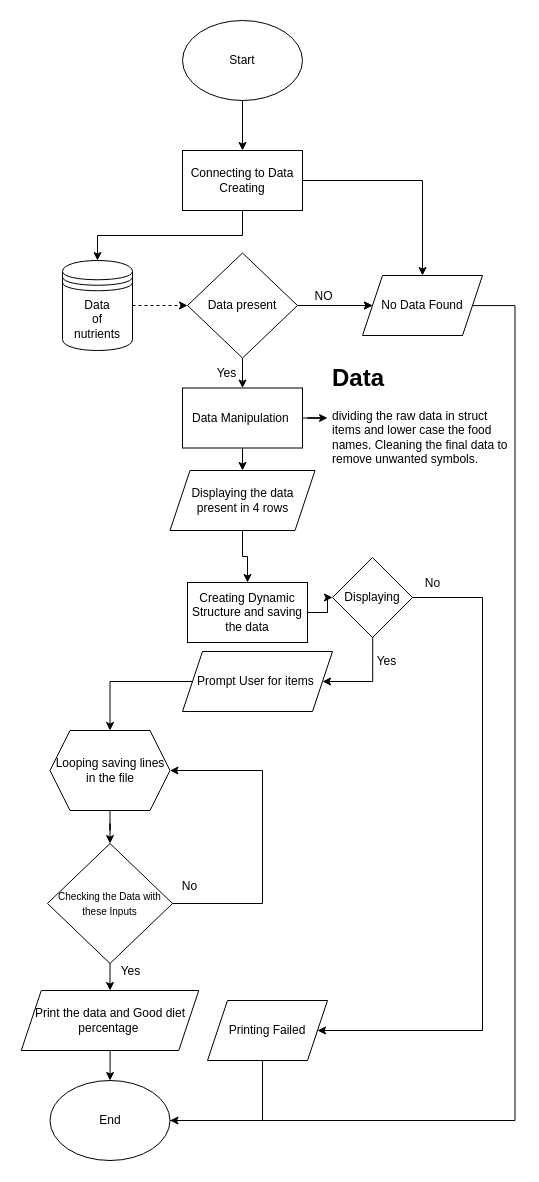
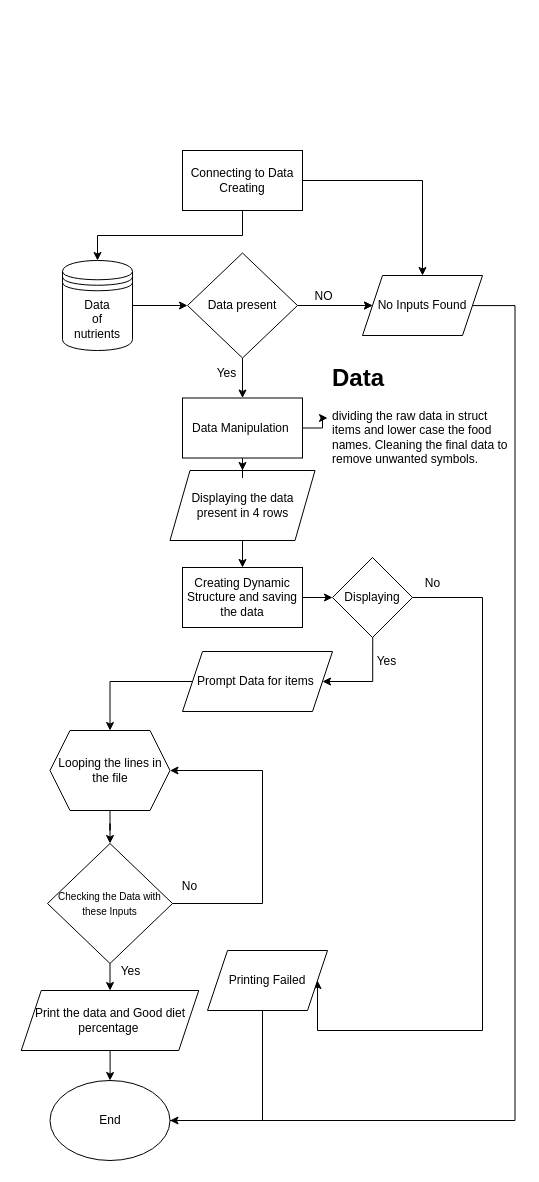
(243, 61) -> none
(243, 122) -> none
(157, 306) -> (157, 306)
(423, 306) -> (423, 306)
(243, 418) -> (243, 428)
(243, 501) -> (243, 506)
(248, 613) -> (243, 598)
(258, 682) -> (258, 682)
(111, 771) -> (111, 771)
(268, 1031) -> (268, 981)
